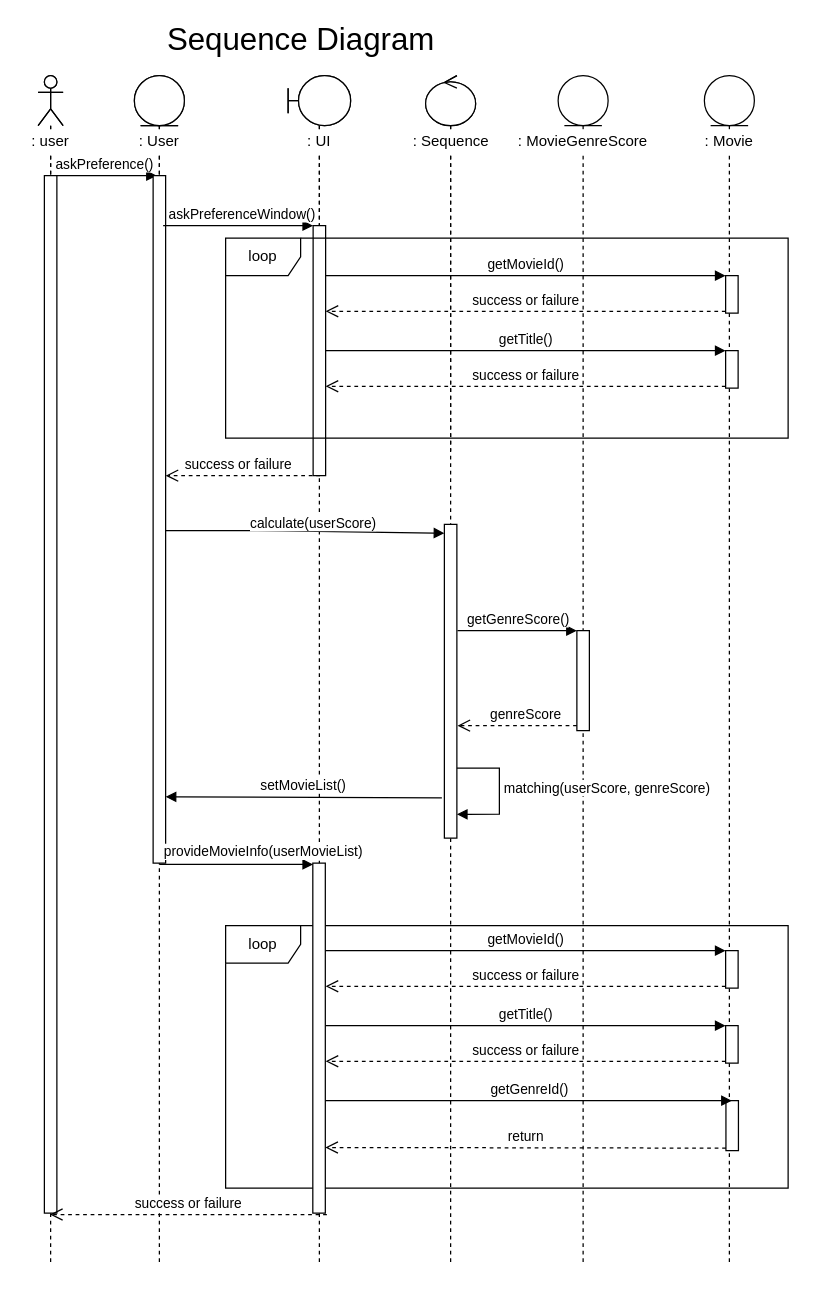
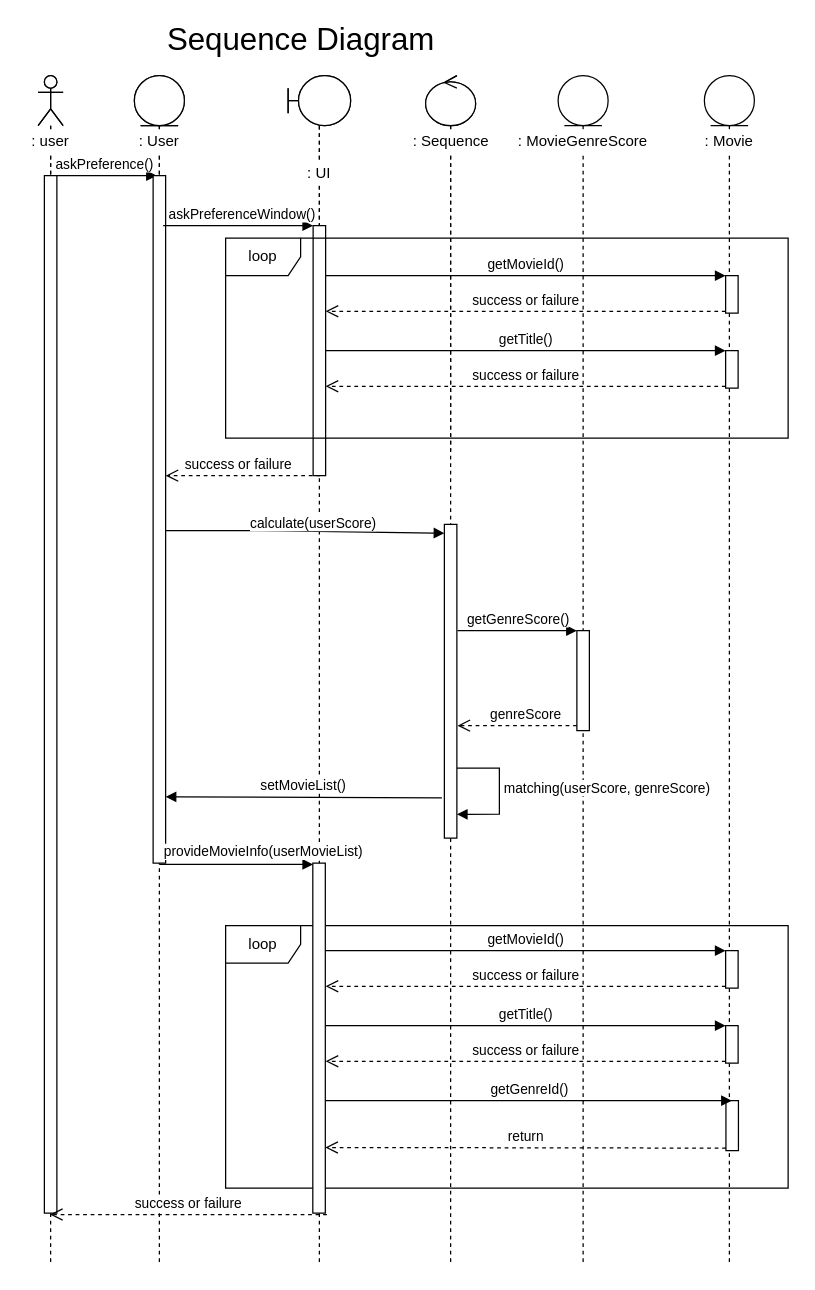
(319, 142) -> (319, 173)
